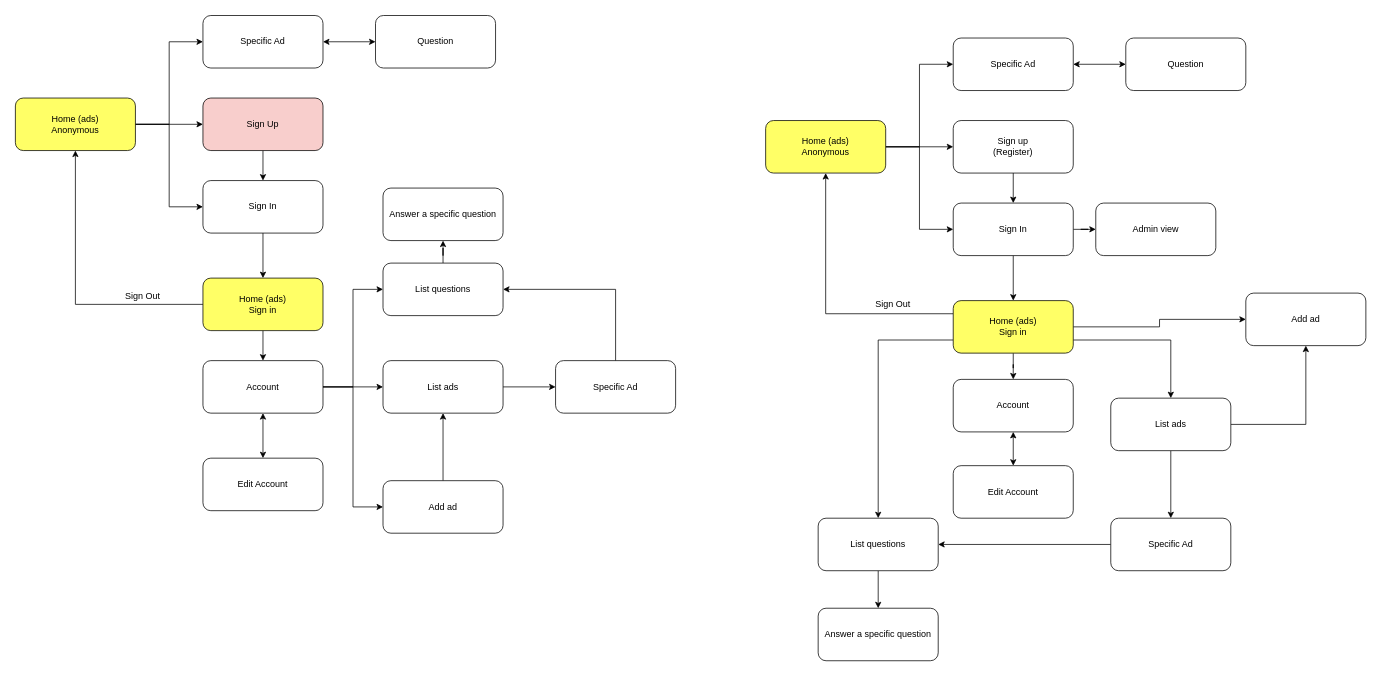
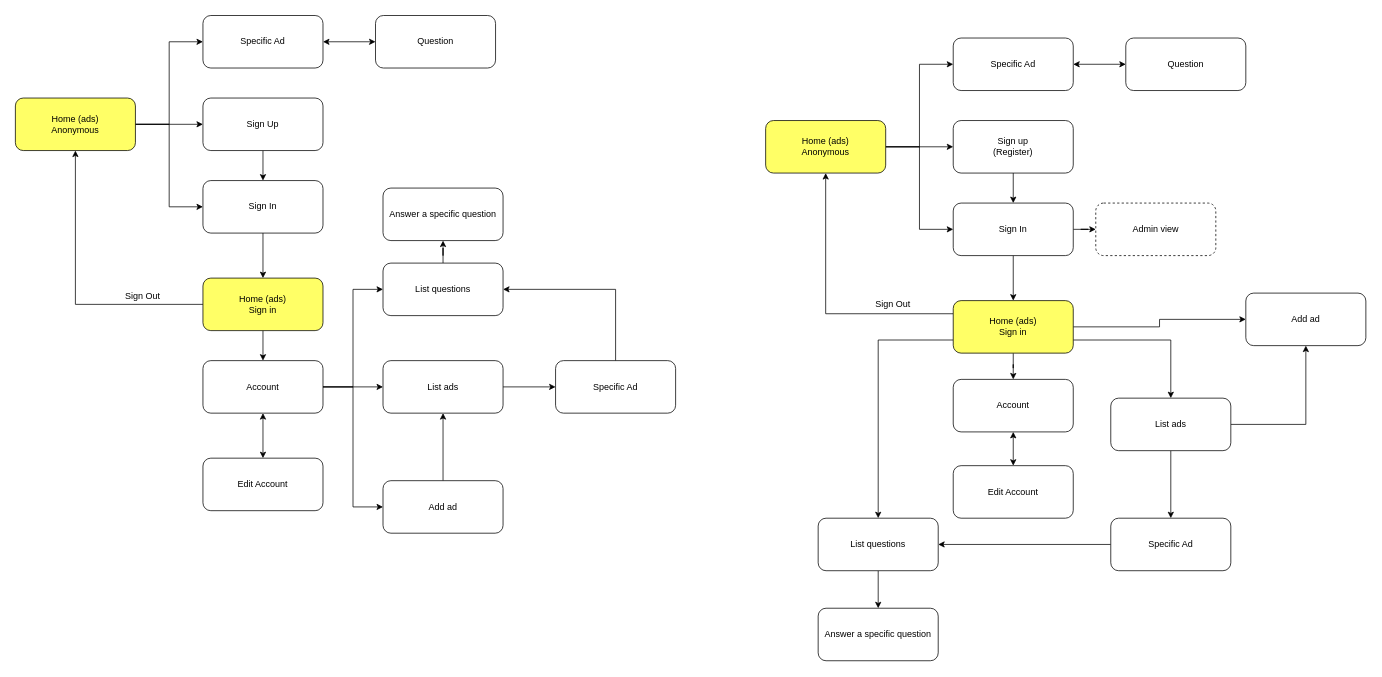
(263, 124) -> (263, 124)
(1155, 229) -> (1155, 229)
